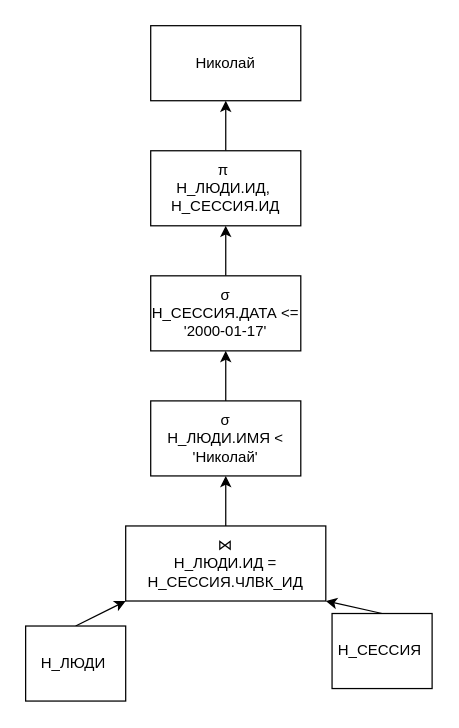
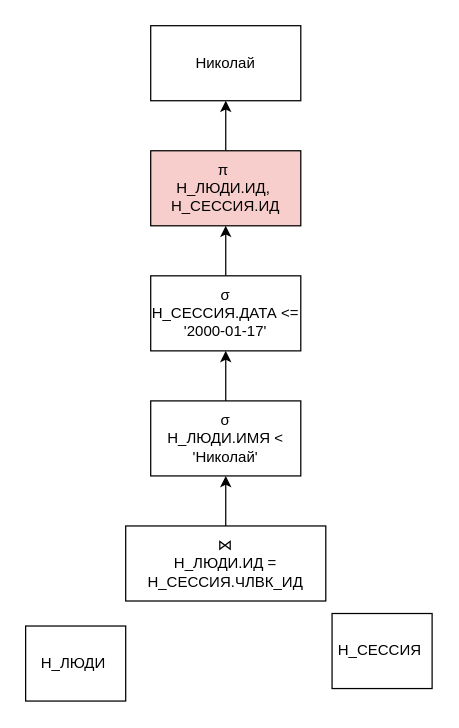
(226, 188) -> (226, 188)
(357, 608) -> none
(97, 615) -> none
